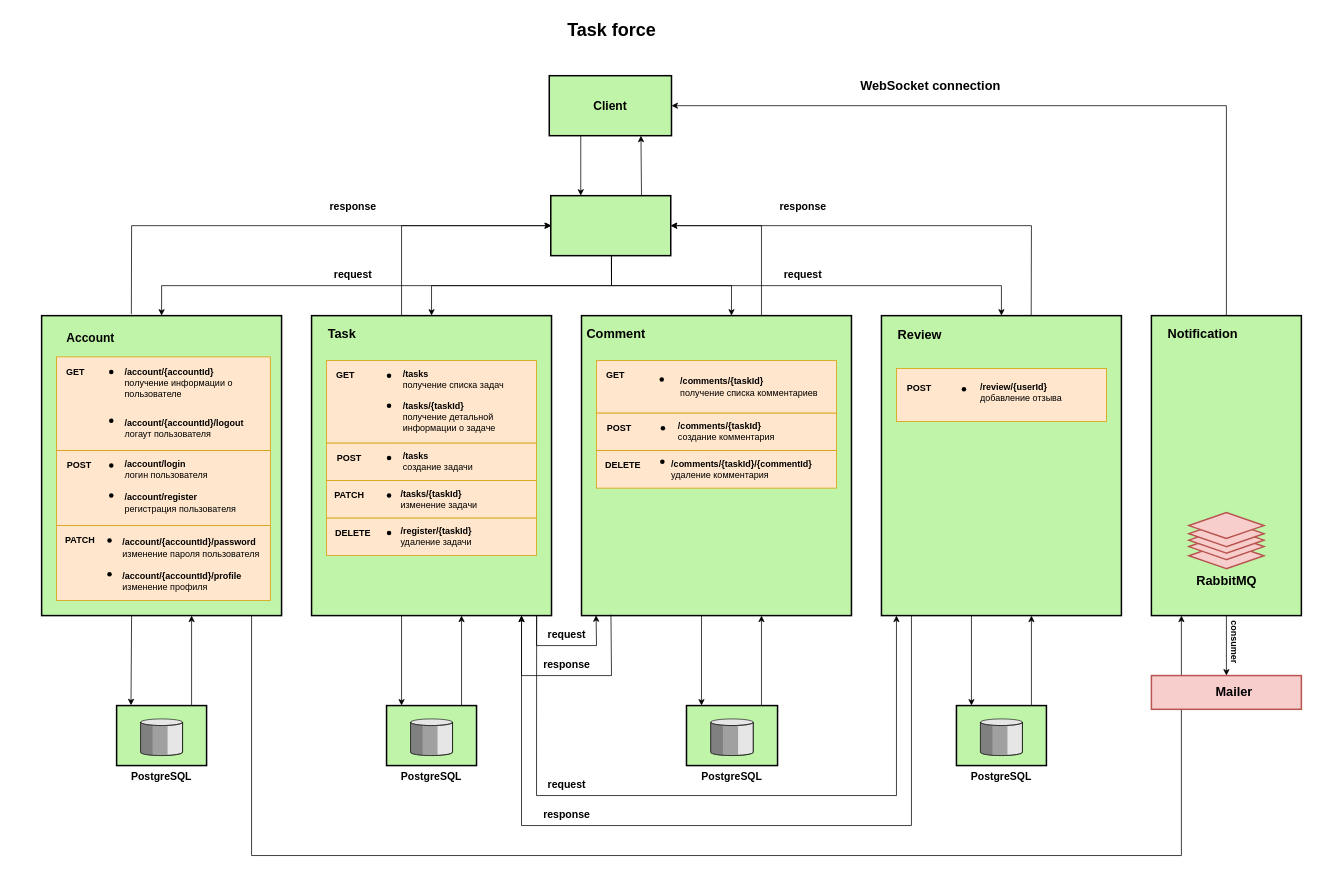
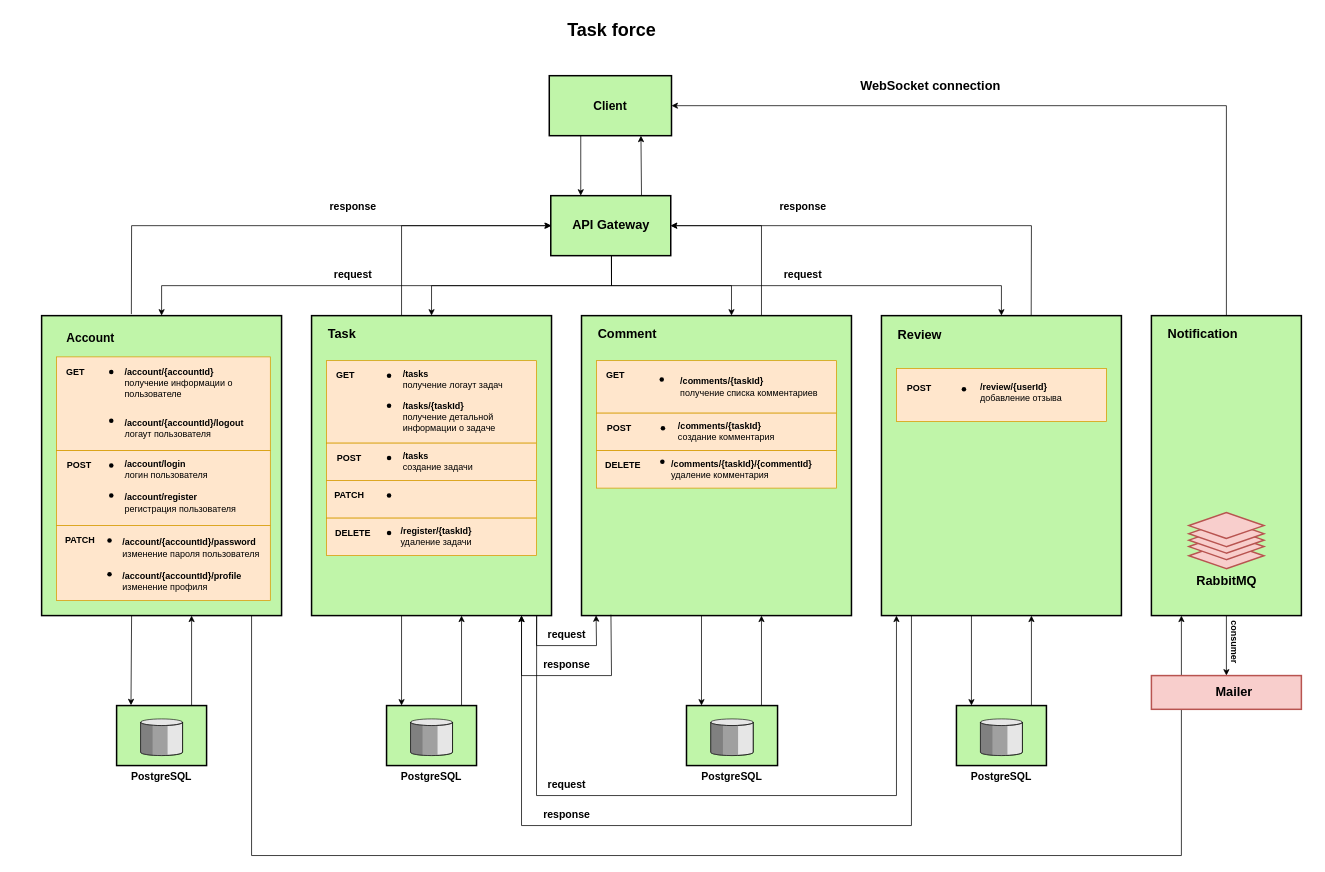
none -> (611, 225)
(623, 334) -> (634, 334)
(456, 379) -> (456, 379)
(448, 499) -> none
